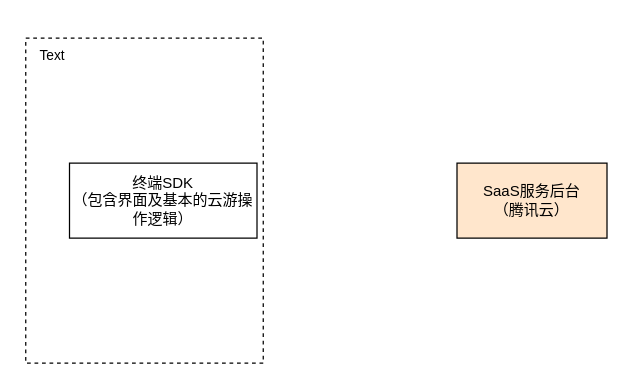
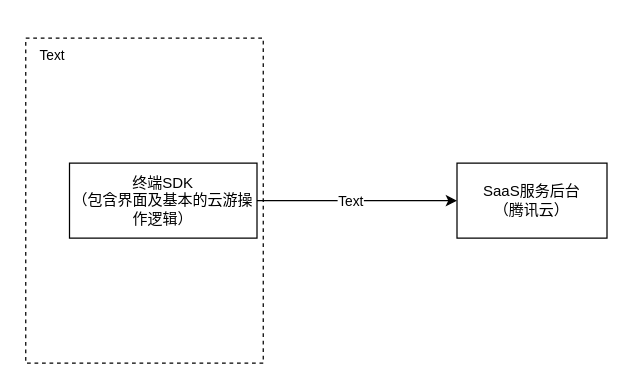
none -> (353, 201)
(532, 201) -> (532, 201)
